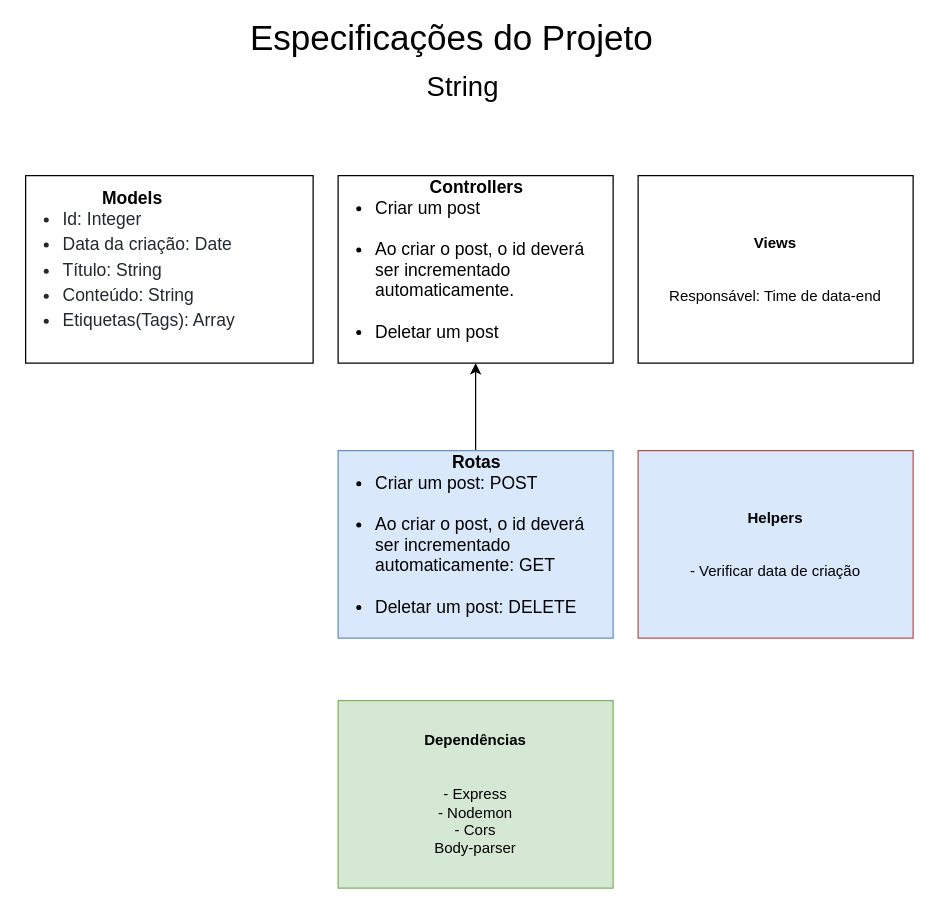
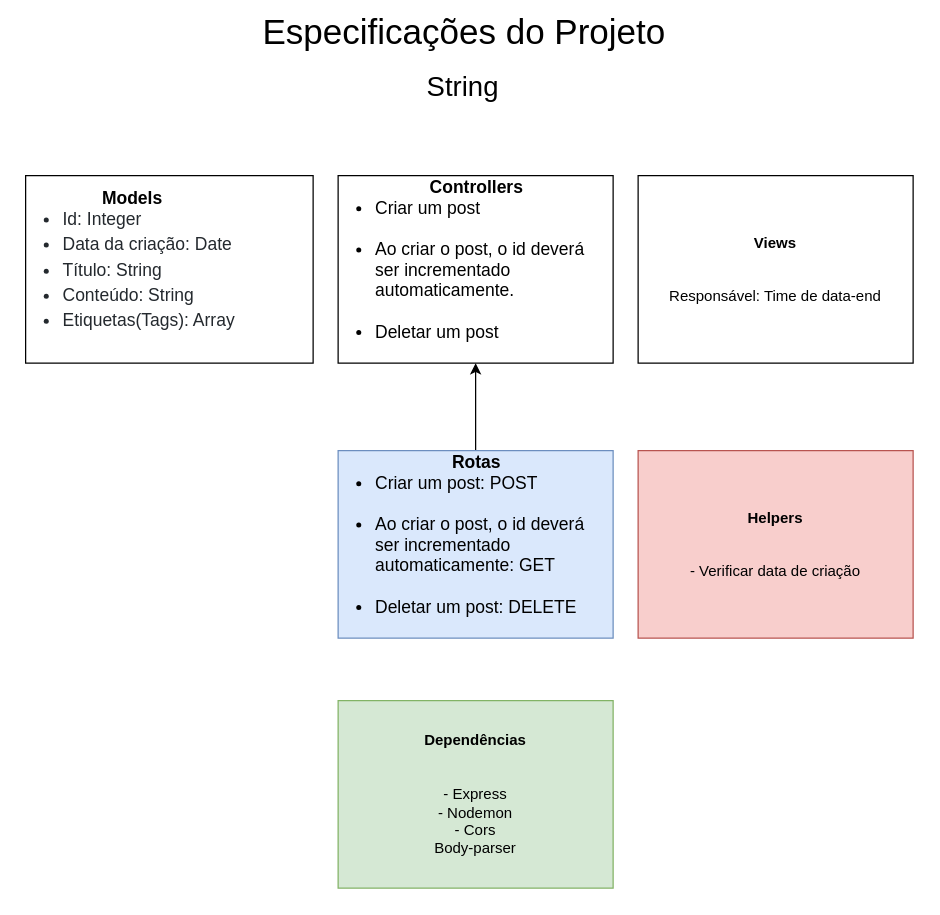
(457, 38) -> (469, 32)
(776, 544) -> (776, 544)
